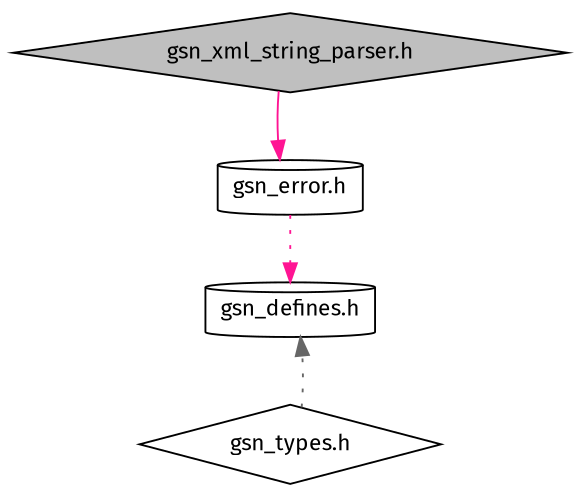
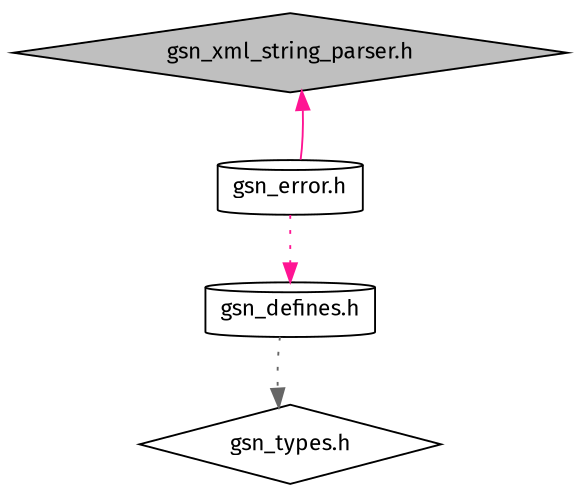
(278, 116) -> (303, 135)
(303, 382) -> (278, 362)
